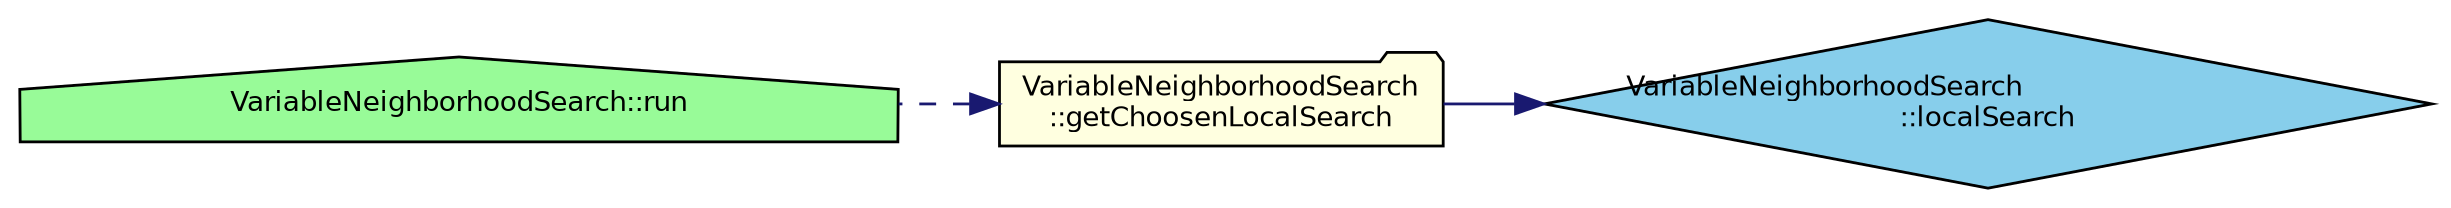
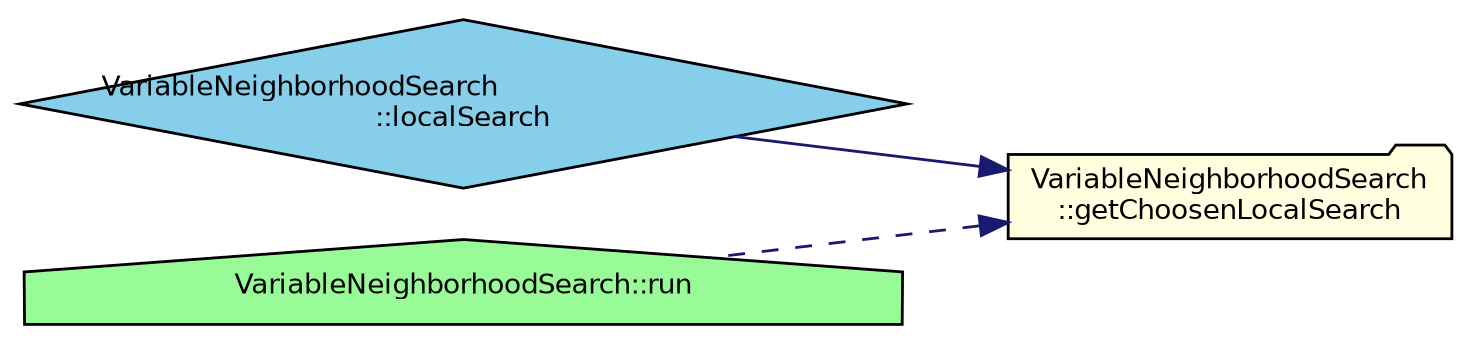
(1479, 104) -> (857, 152)
